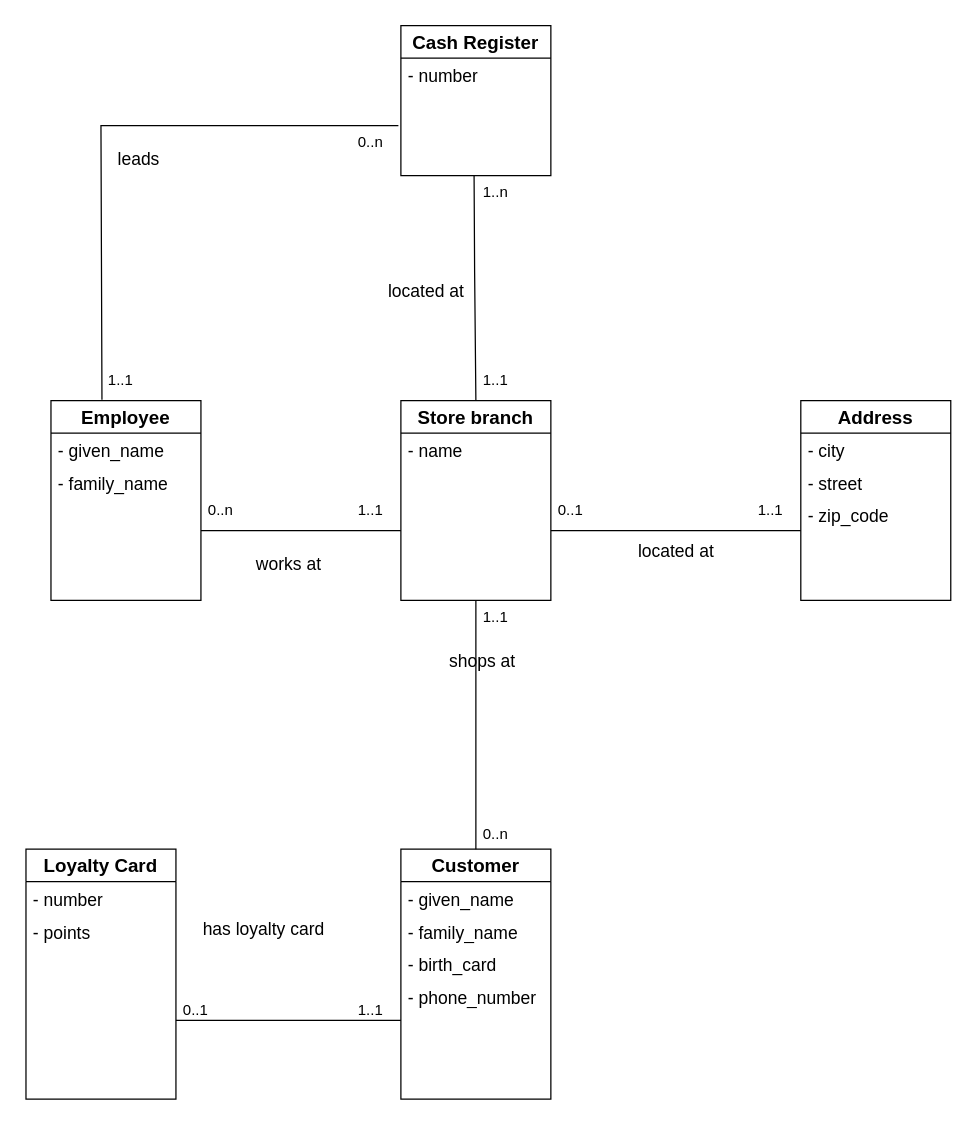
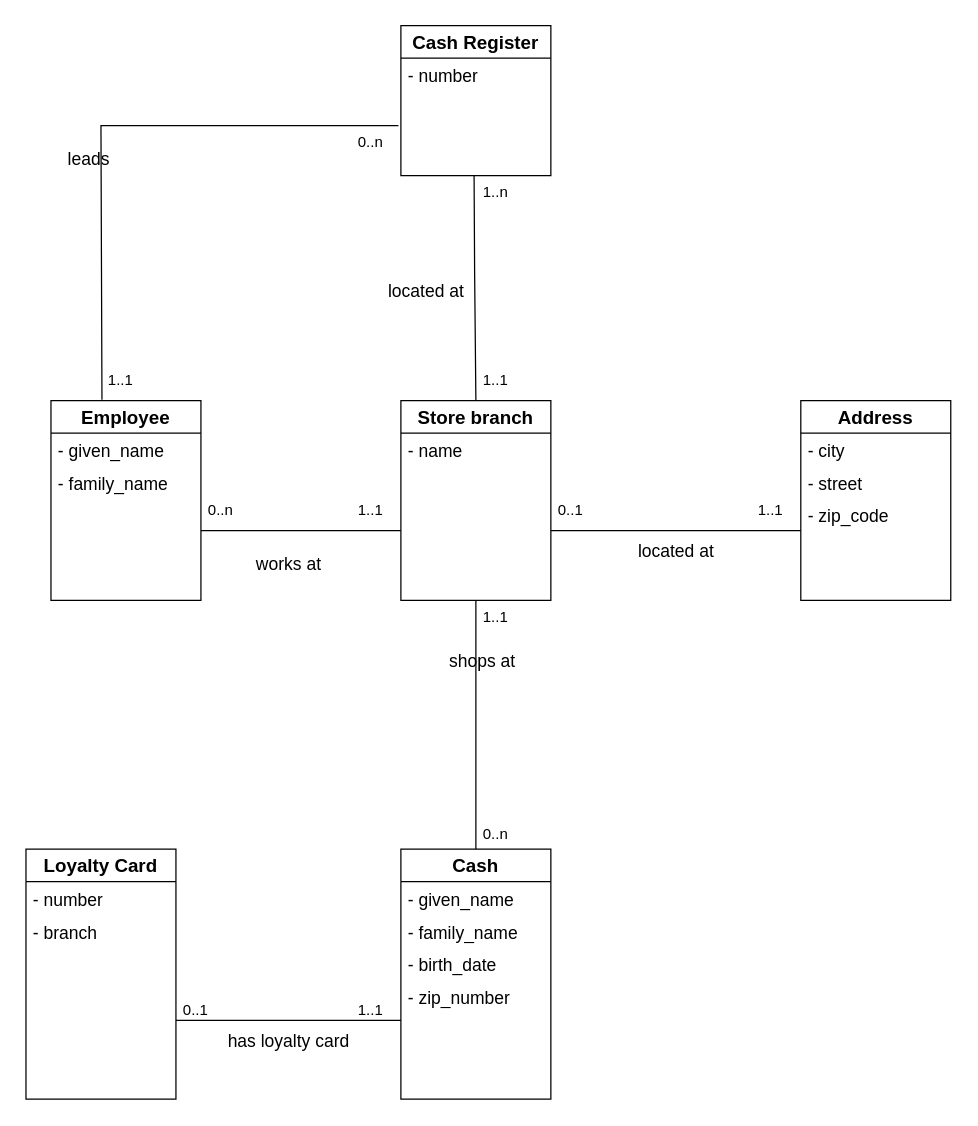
(138, 159) -> (88, 159)
(476, 866) -> (476, 866)
(263, 929) -> (288, 1042)
(70, 934) -> (72, 934)
(462, 966) -> (462, 966)
(477, 999) -> (465, 999)
